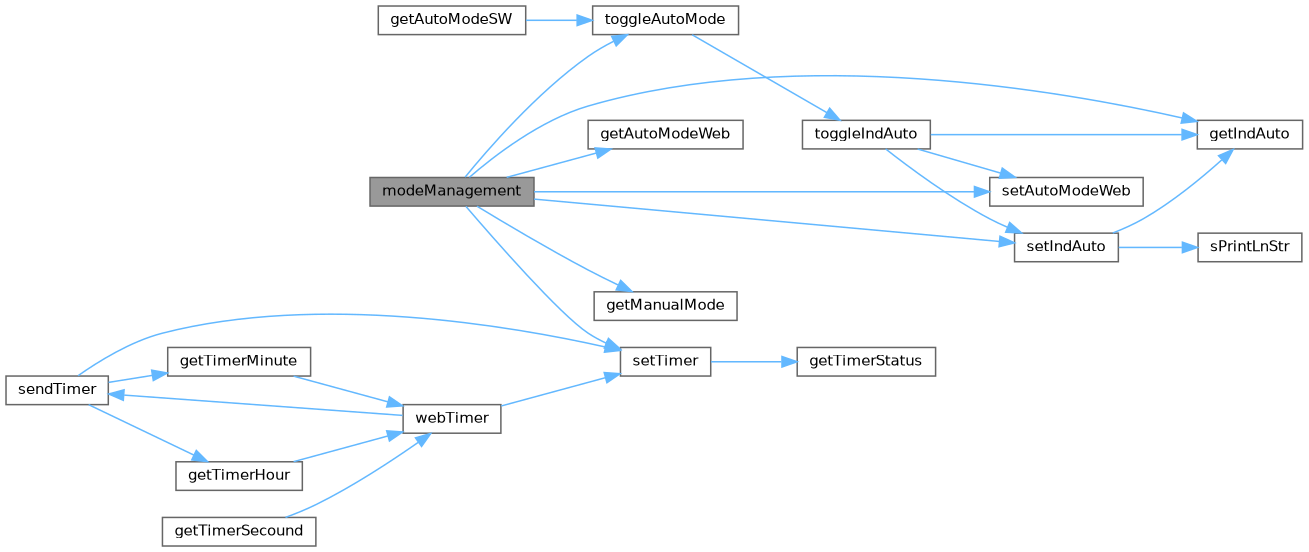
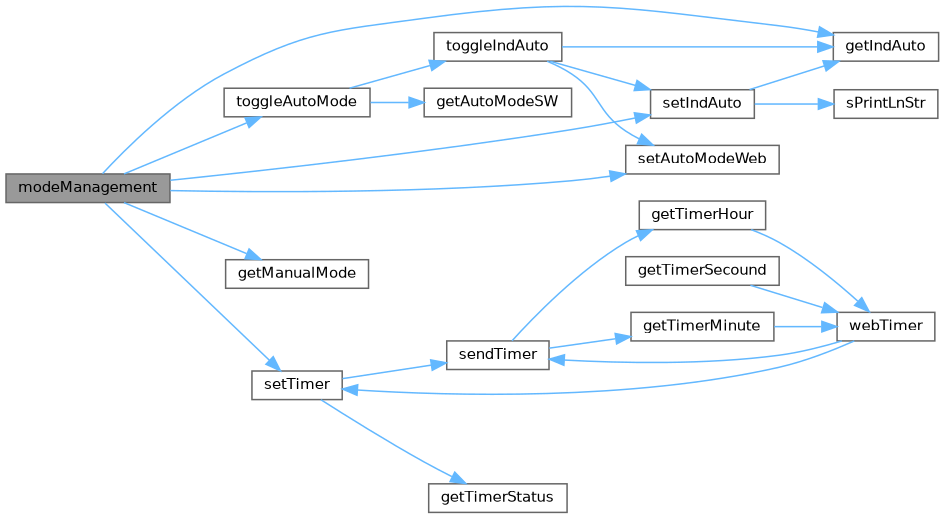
(551, 20) -> (390, 103)
(666, 135) -> none
(337, 314) -> (387, 372)
